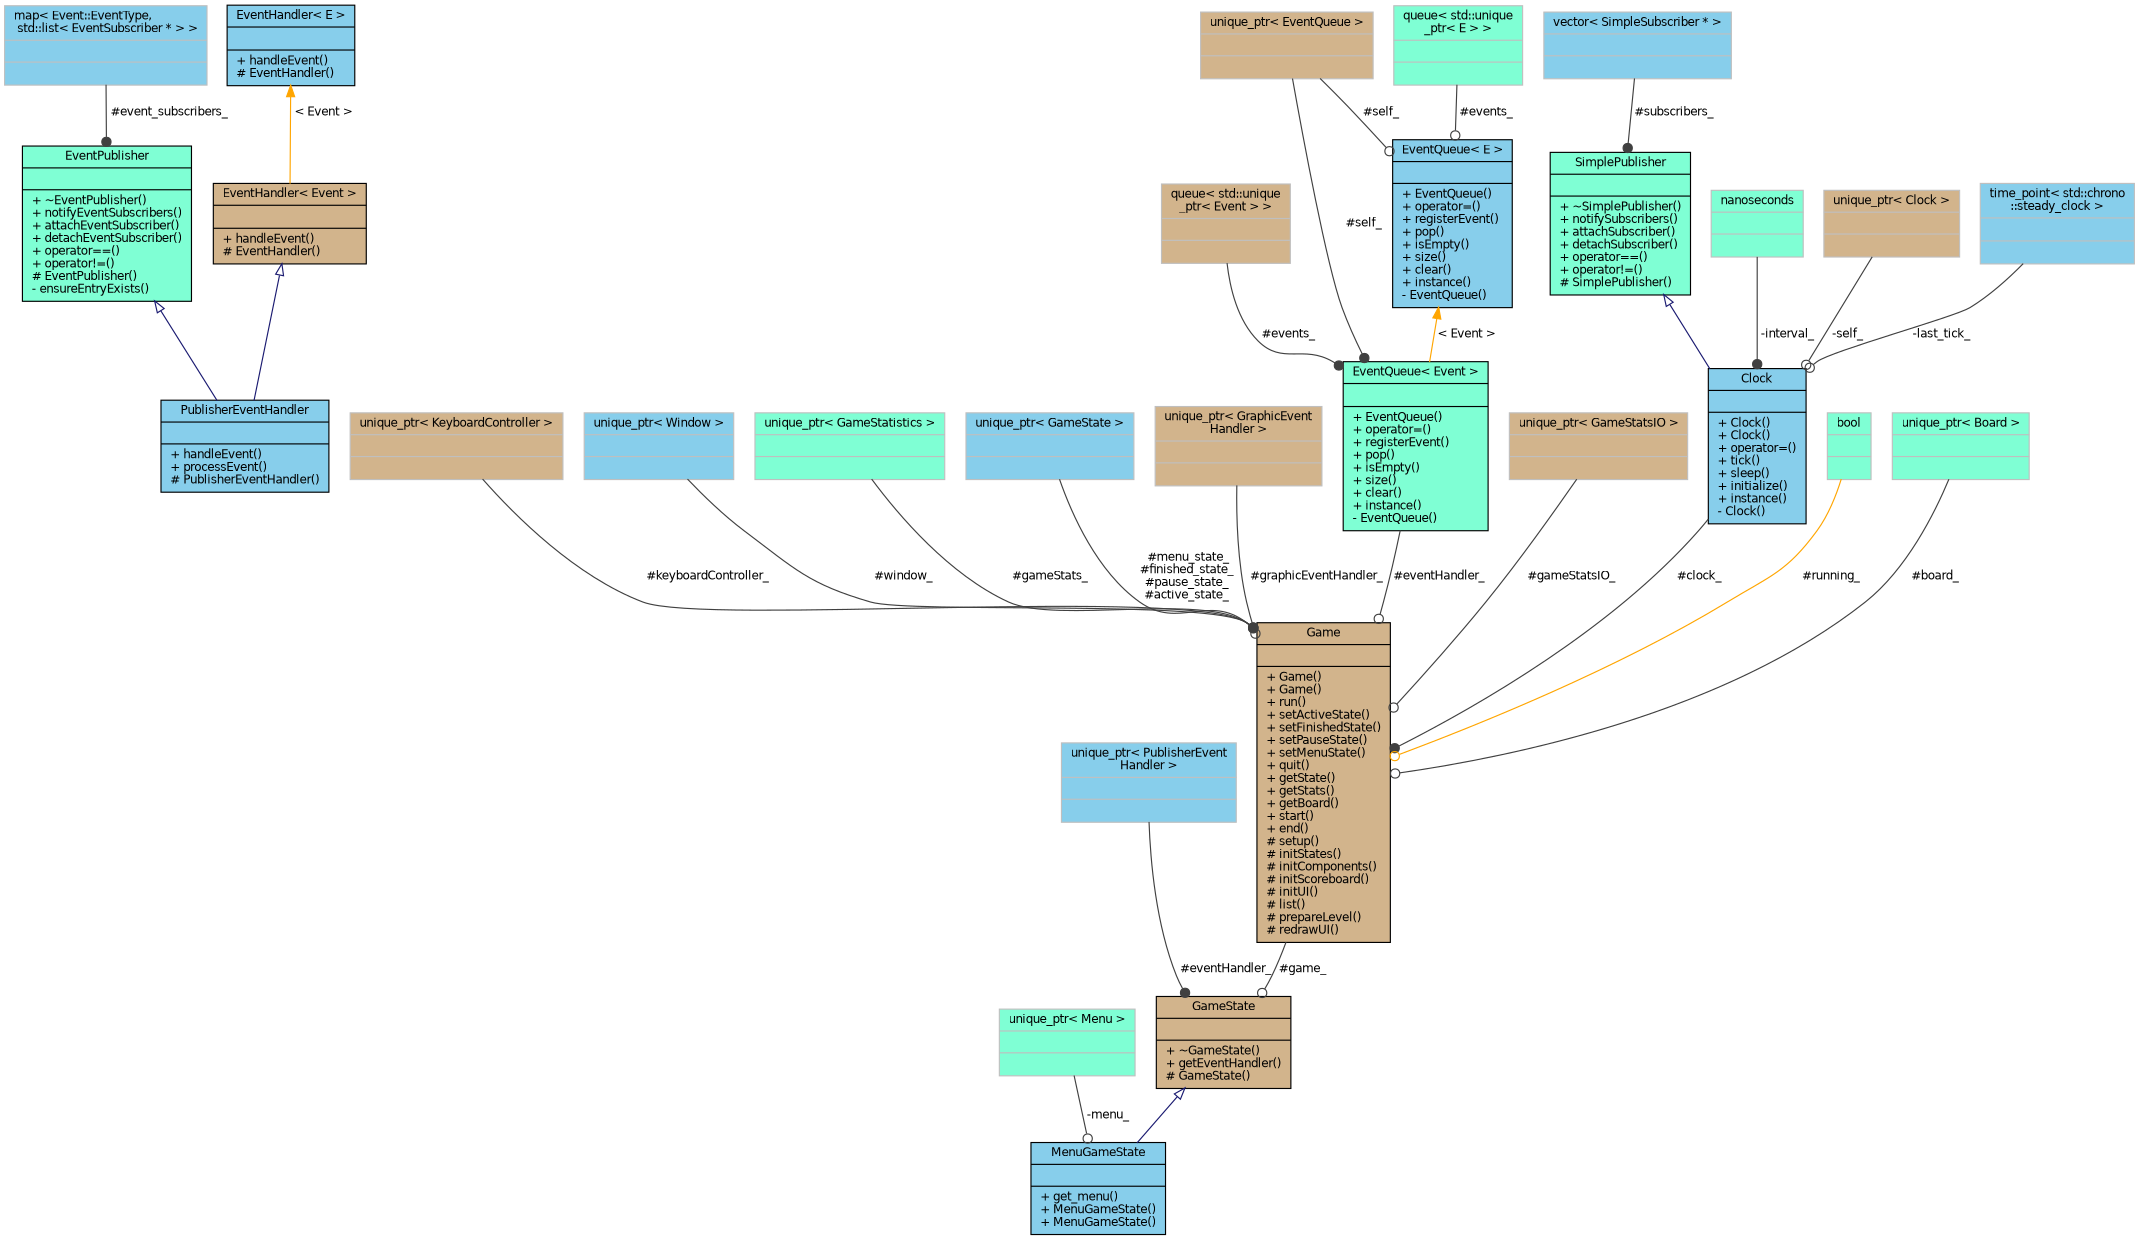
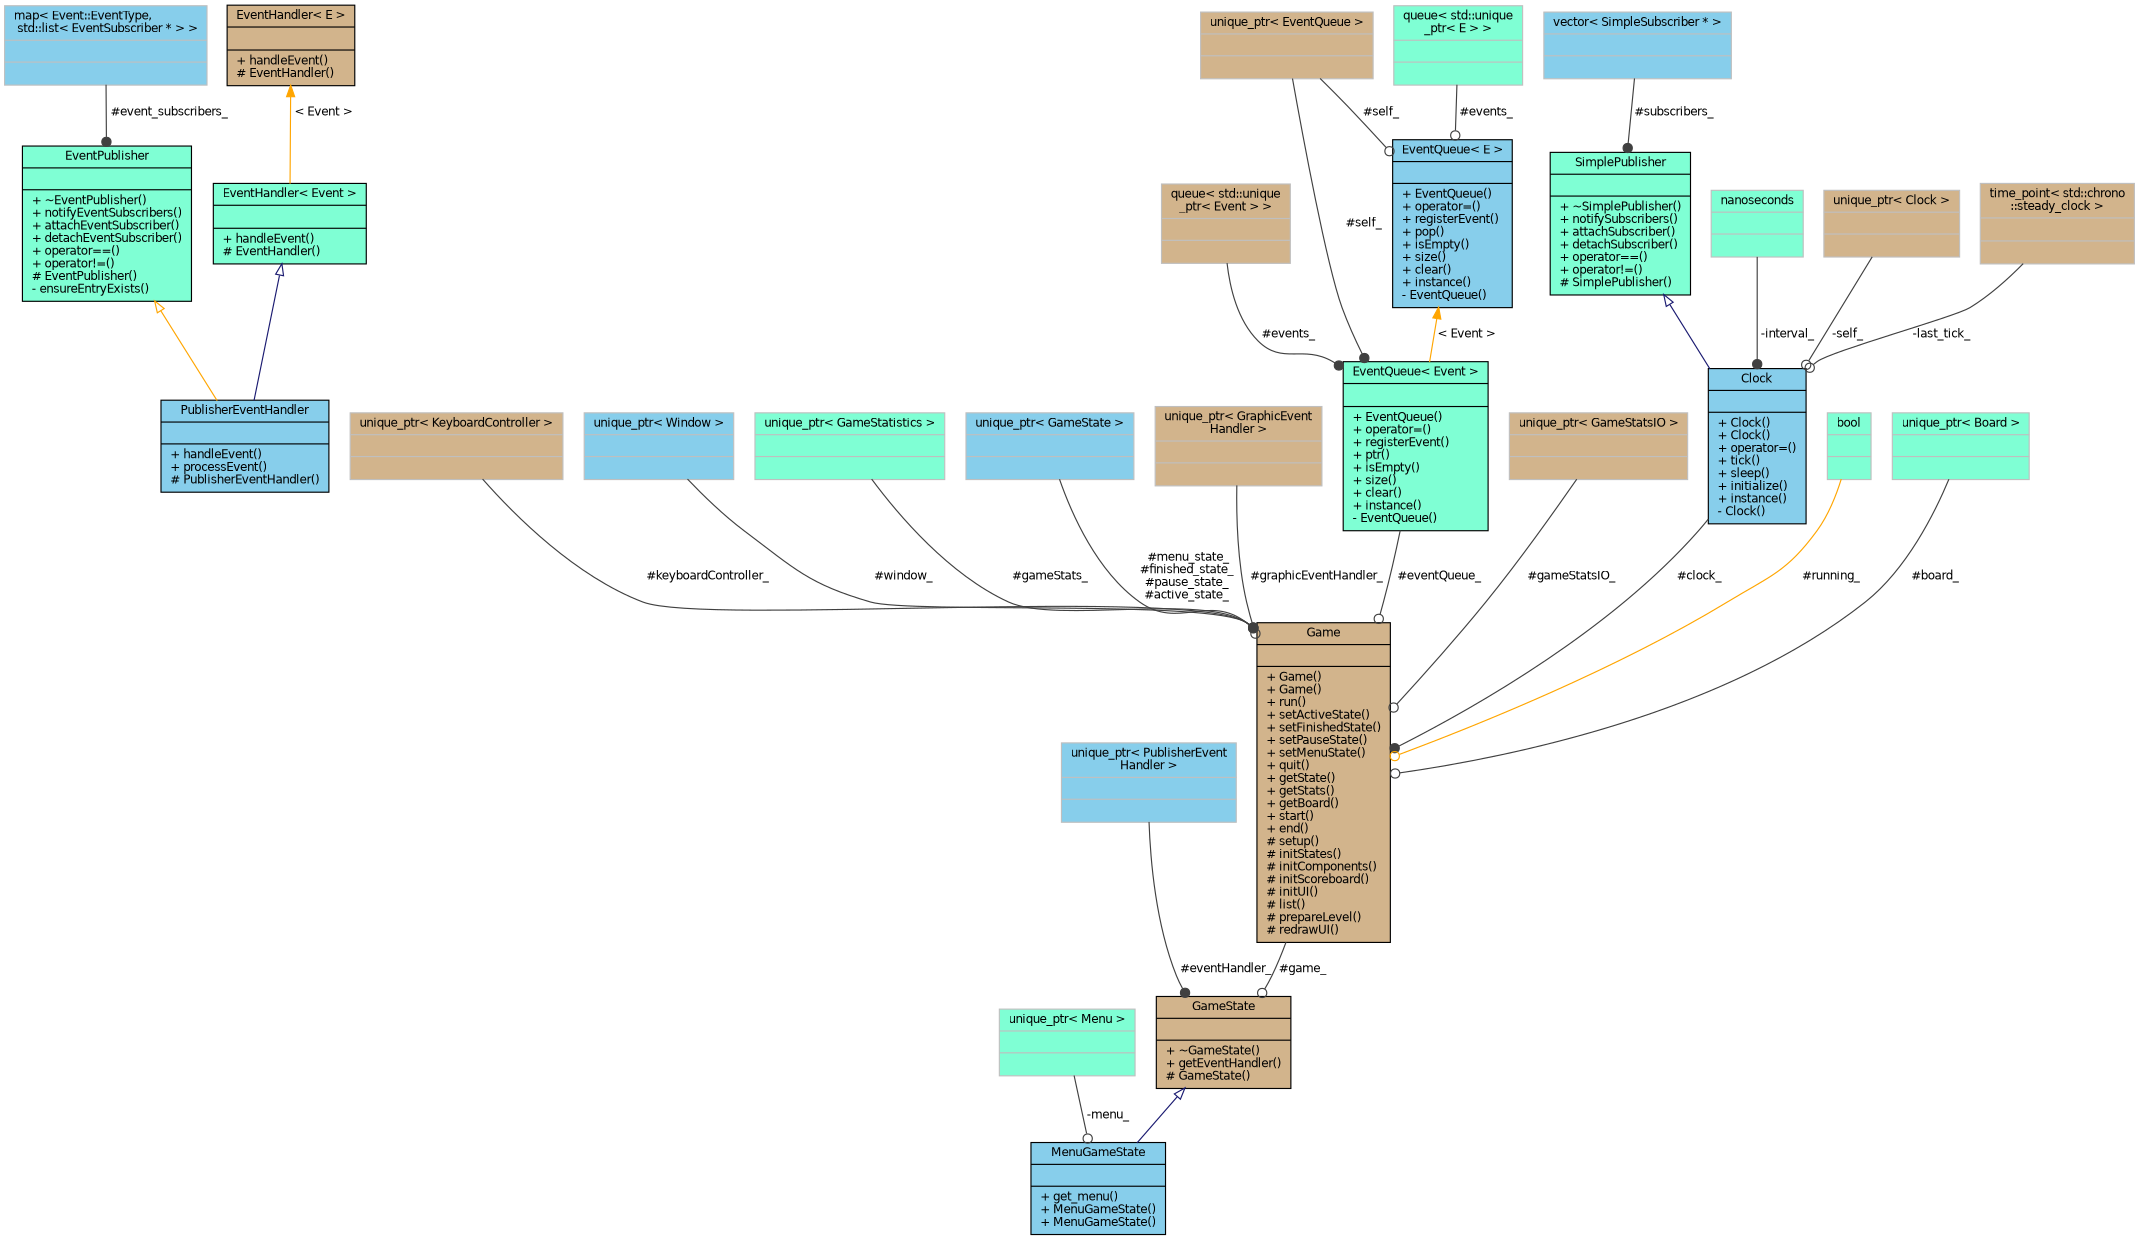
(291, 45) -> (291, 45)
(290, 224) -> (290, 224)
(2057, 224) -> (2057, 224)
(189, 356) -> (189, 356)
(1374, 455) -> (1371, 455)
(1438, 577) -> (1438, 577)
